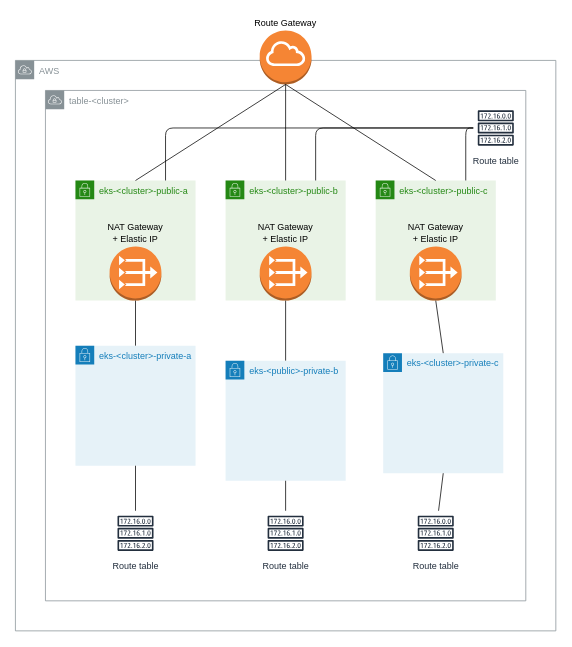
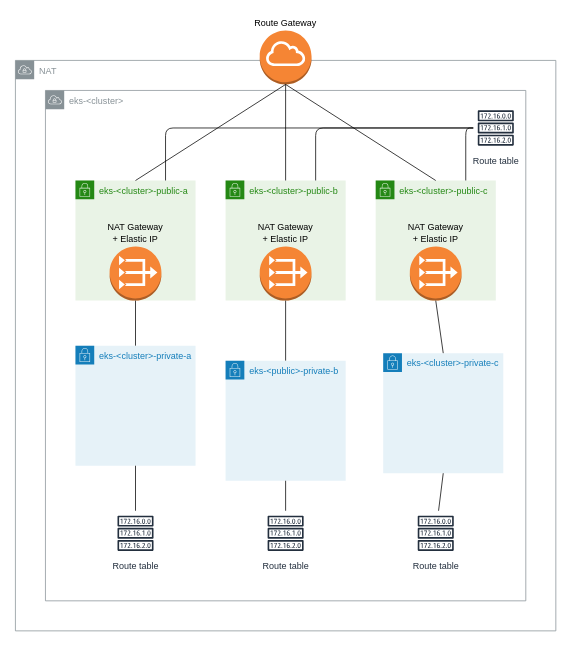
(47, 71) -> (47, 71)
(105, 101) -> (101, 101)
